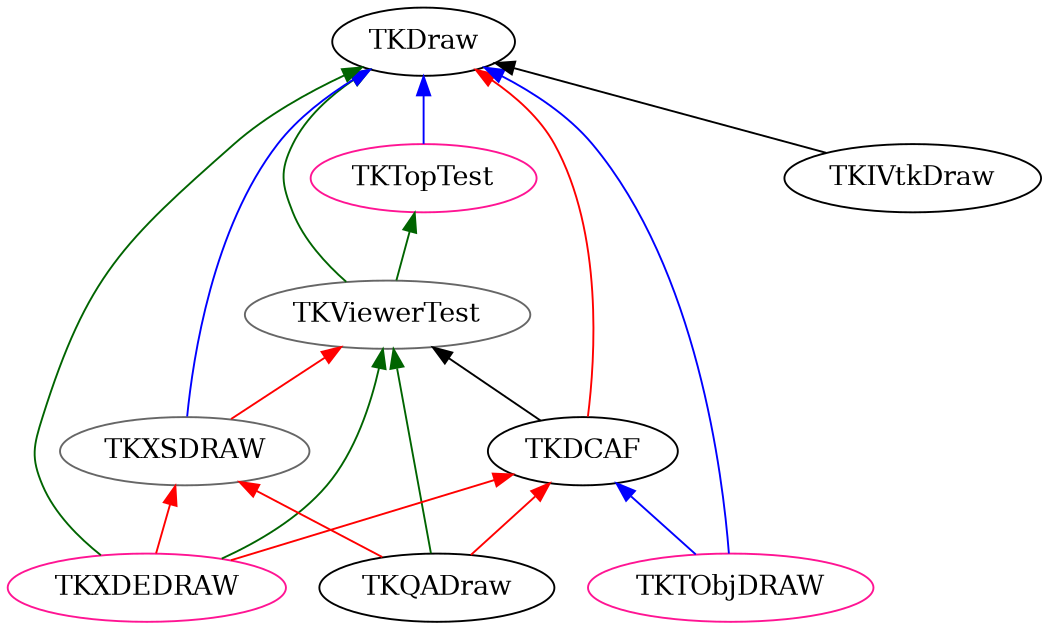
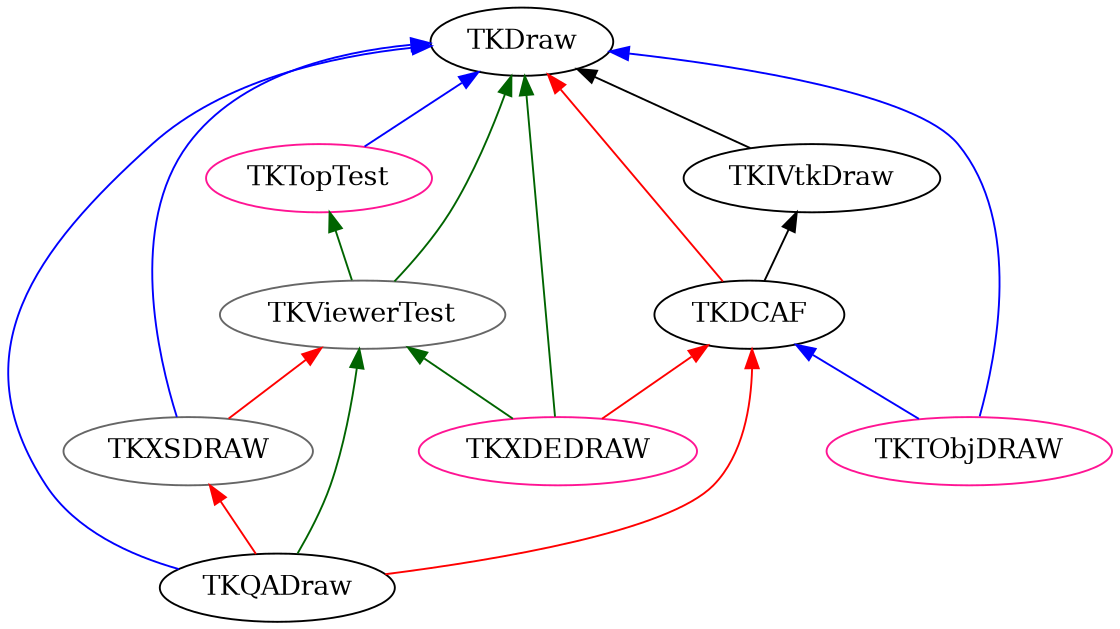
none -> (58, 245)
(495, 389) -> (777, 255)
(163, 529) -> none
